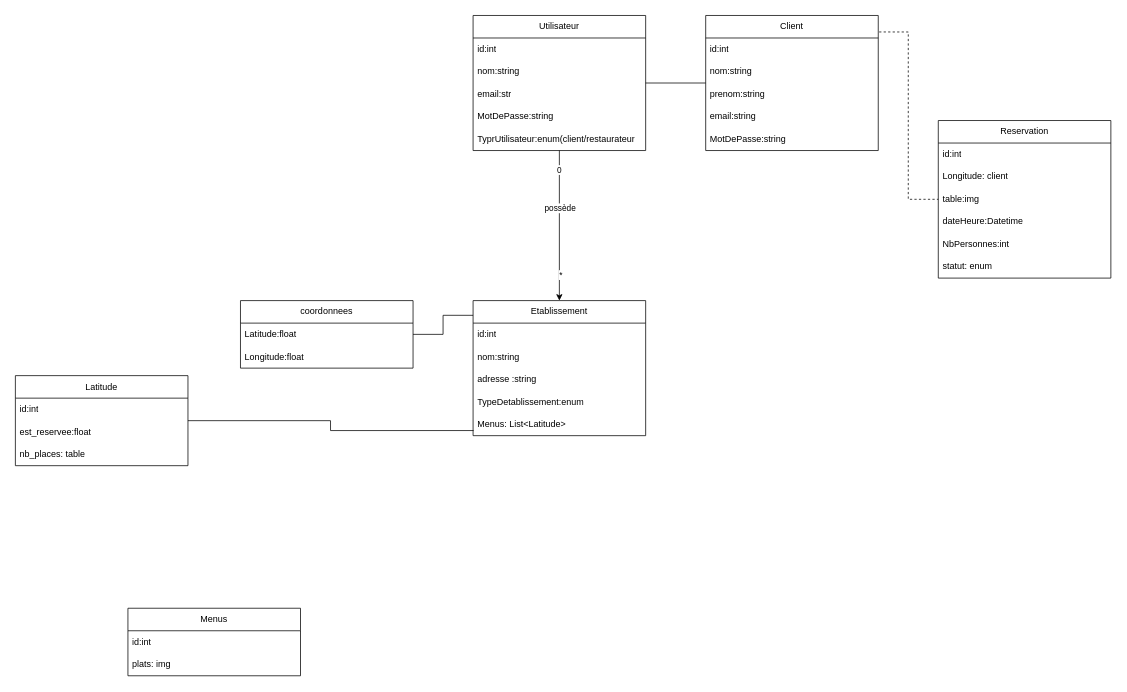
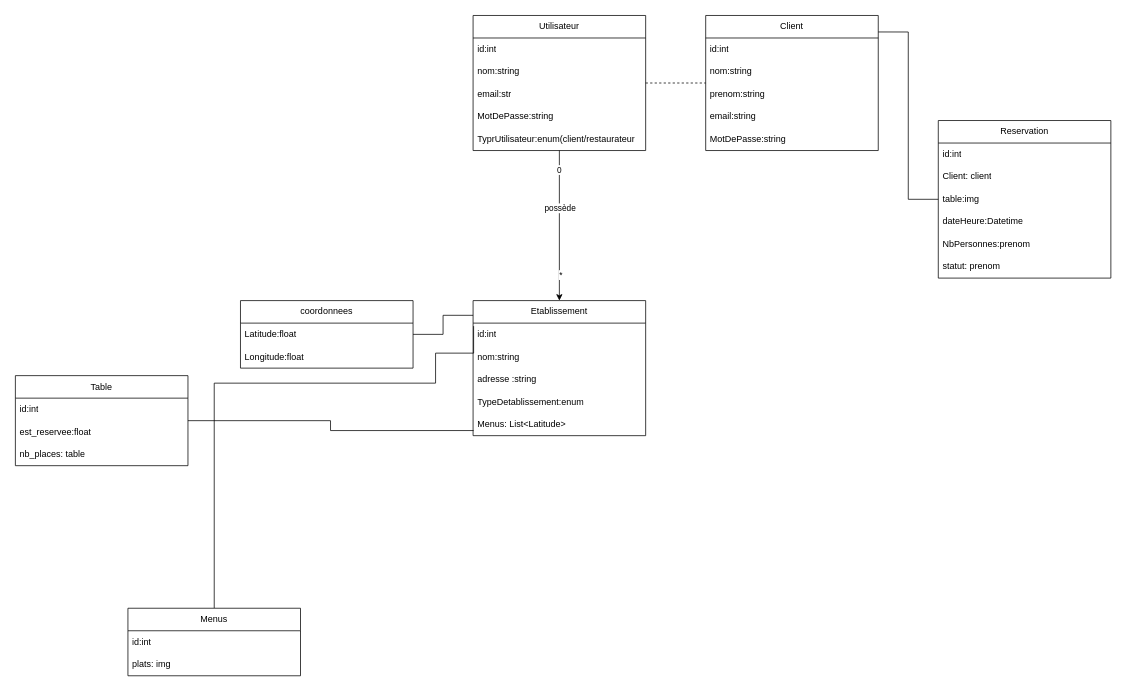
(675, 83) -> (675, 83)
(908, 115) -> (908, 115)
(979, 177) -> (971, 177)
(978, 244) -> (987, 244)
(970, 267) -> (975, 267)
none -> (245, 383)
(102, 387) -> (102, 387)
